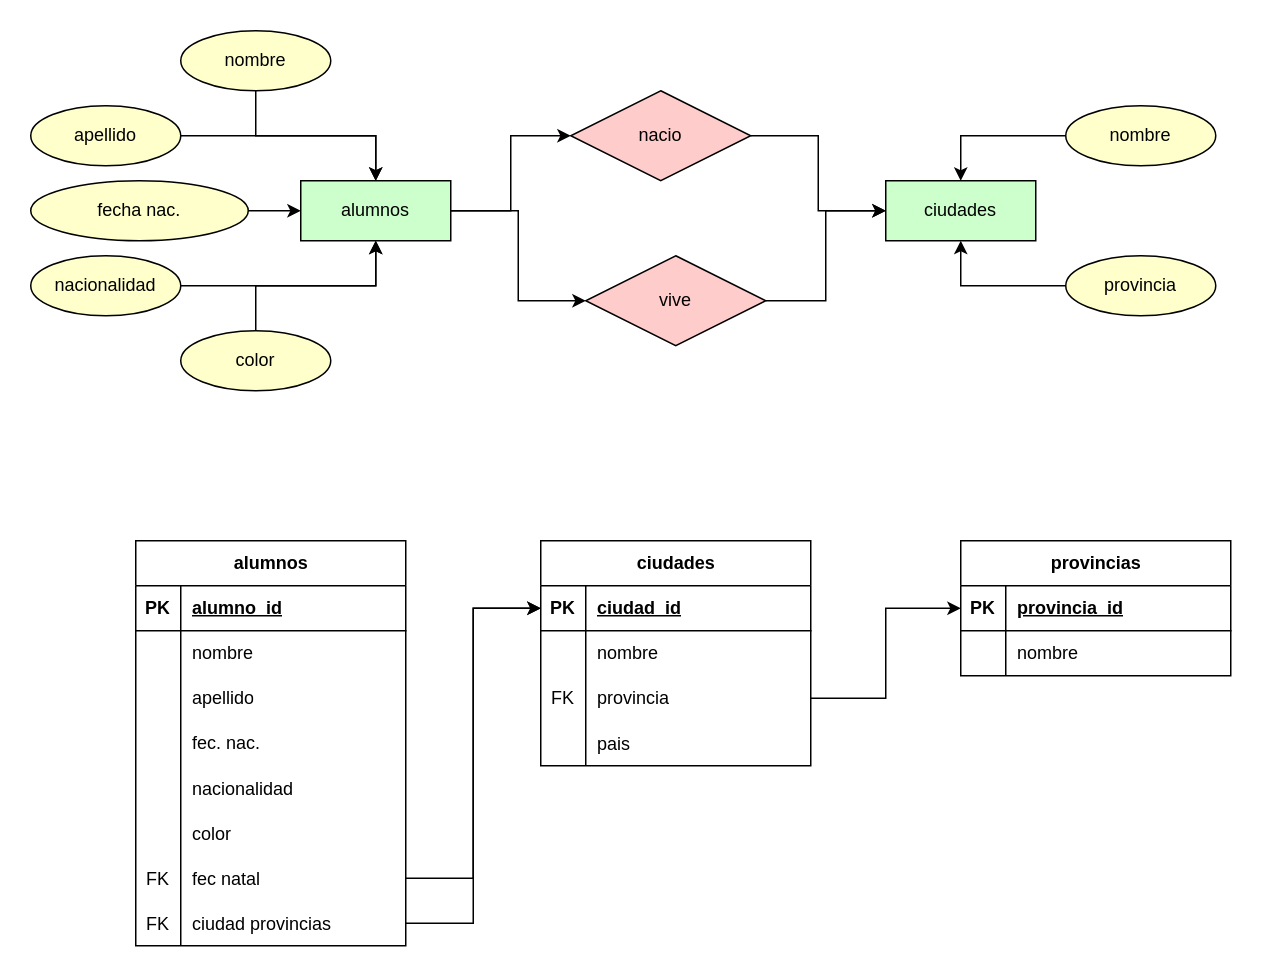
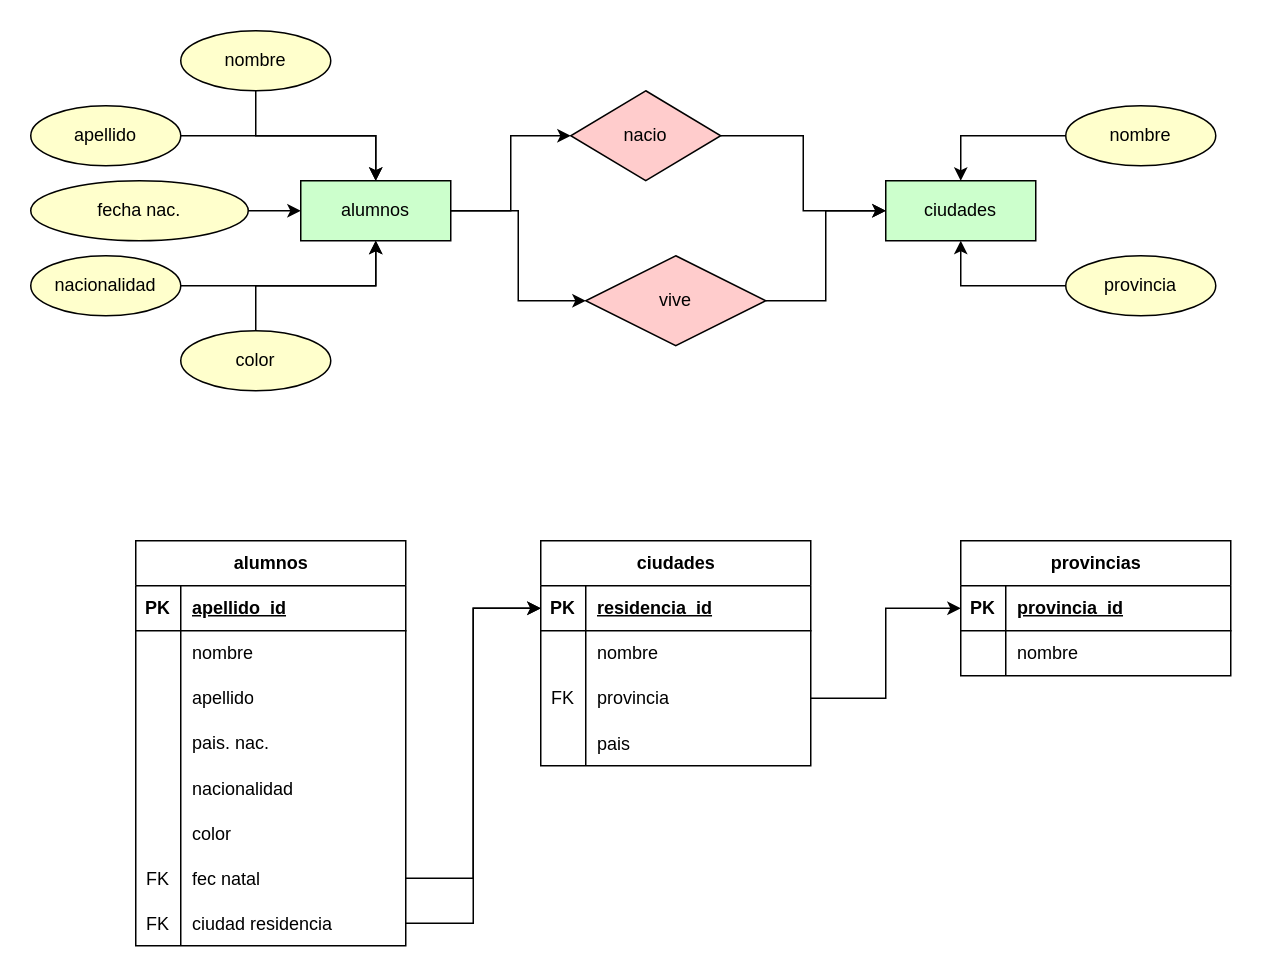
(661, 136) -> (646, 136)
(233, 608) -> (239, 608)
(638, 608) -> (656, 608)
(231, 743) -> (234, 743)
(268, 924) -> (268, 924)
